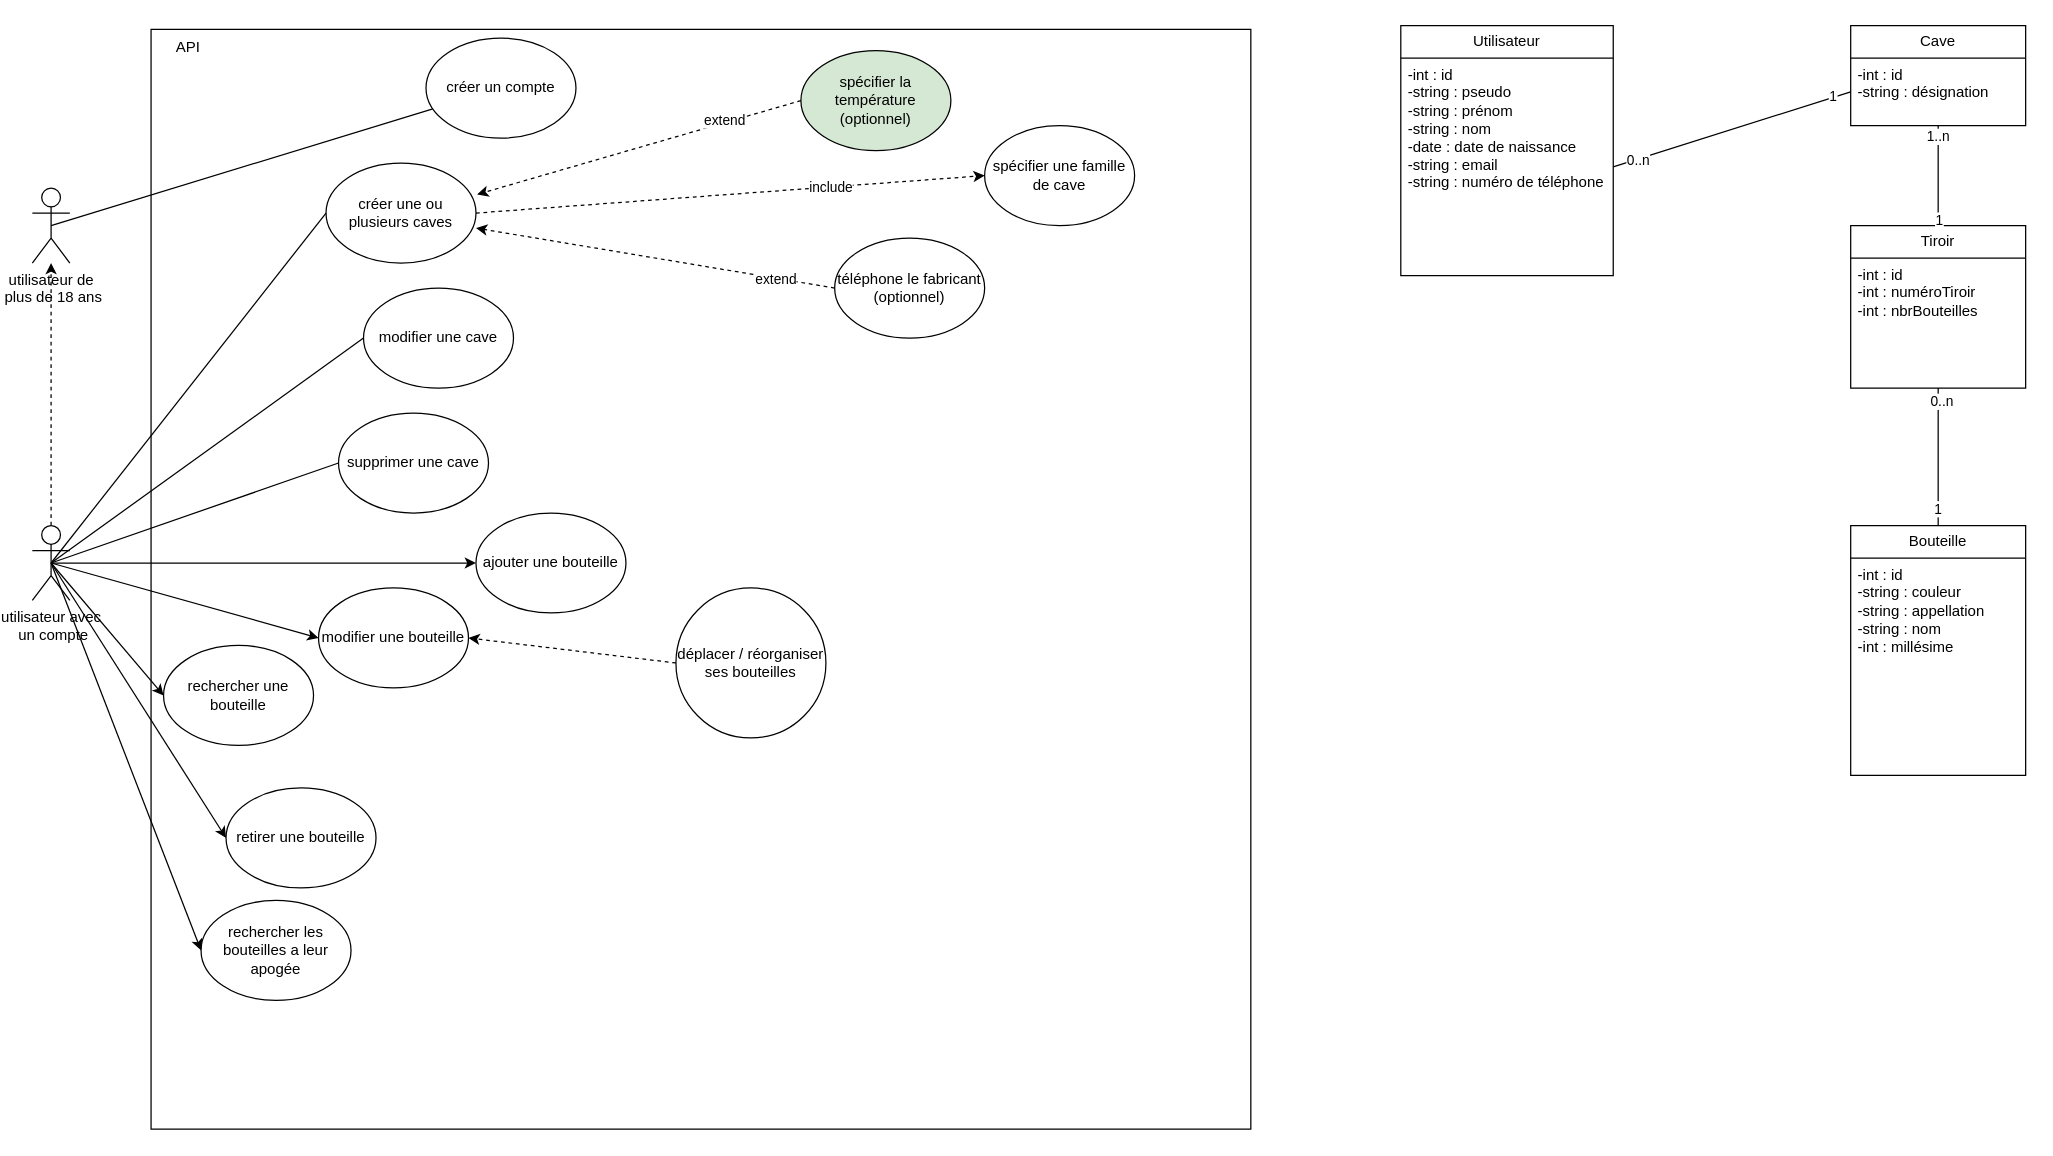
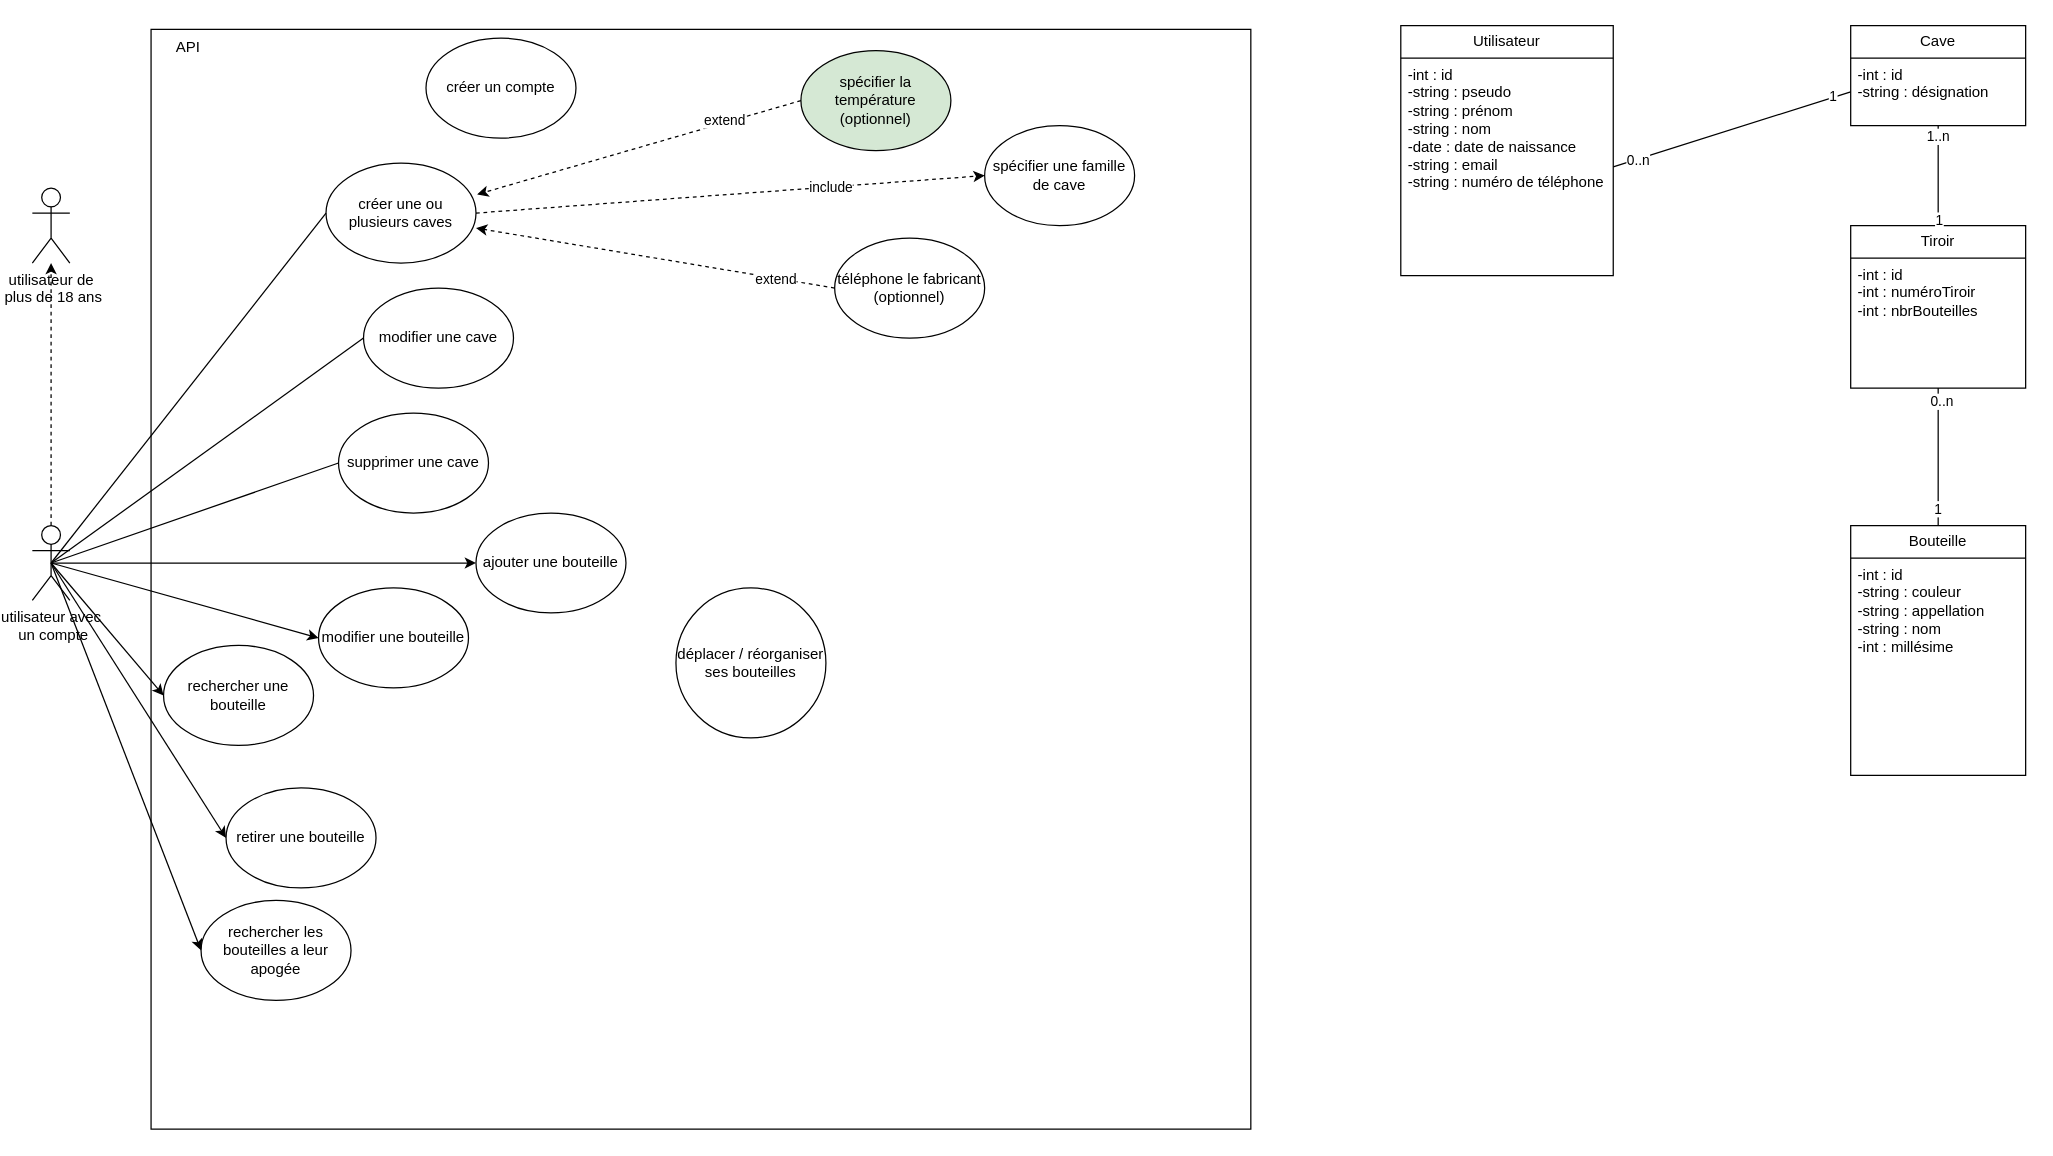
(250, 165) -> none
(576, 651) -> none
